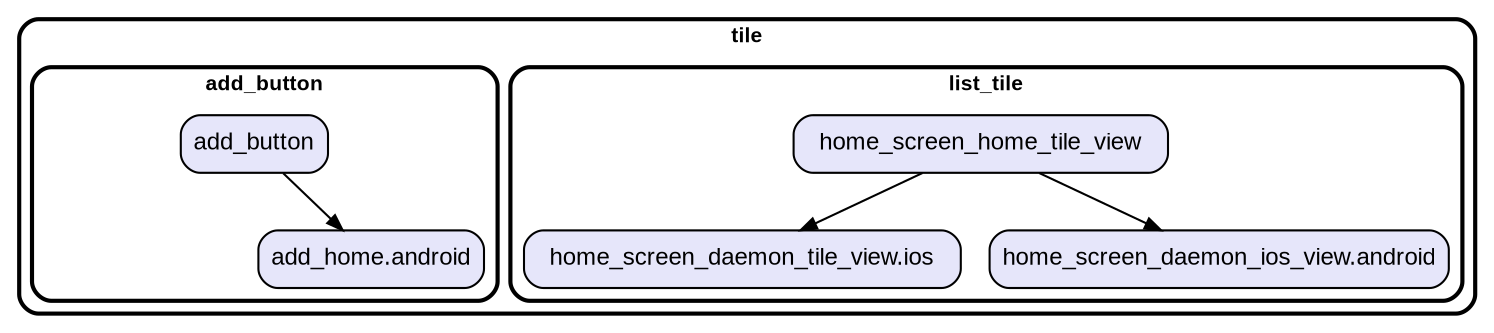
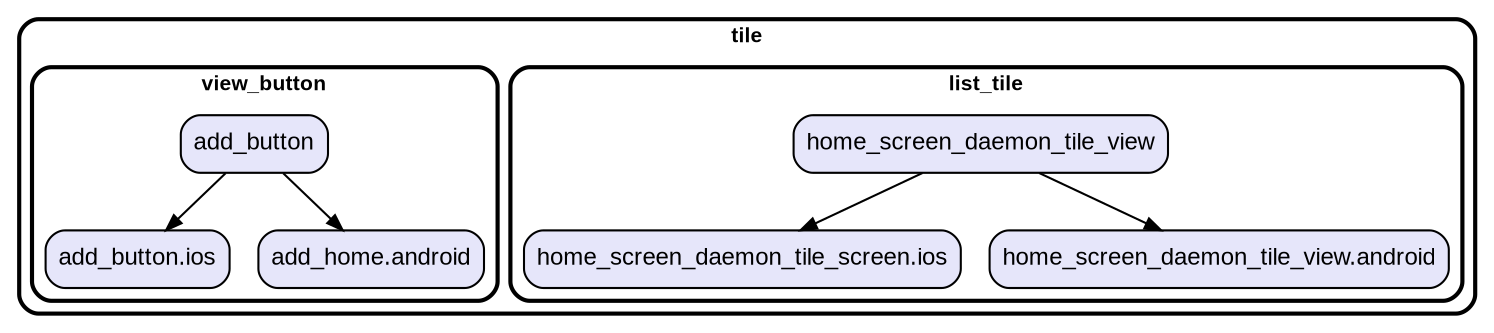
(265, 85) -> (265, 85)
(981, 144) -> (981, 144)
none -> (138, 259)
(742, 259) -> (742, 259)
(1219, 259) -> (1219, 259)
